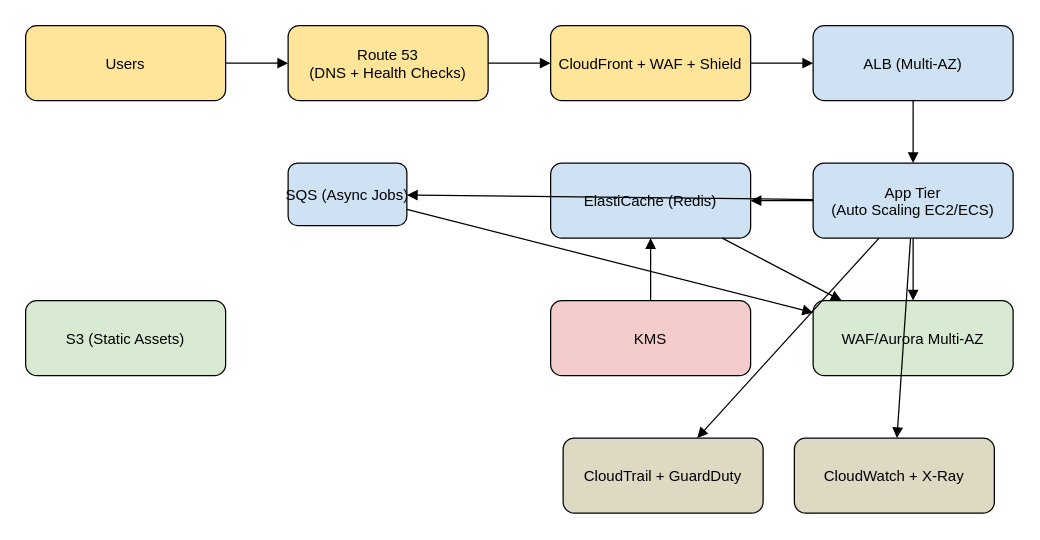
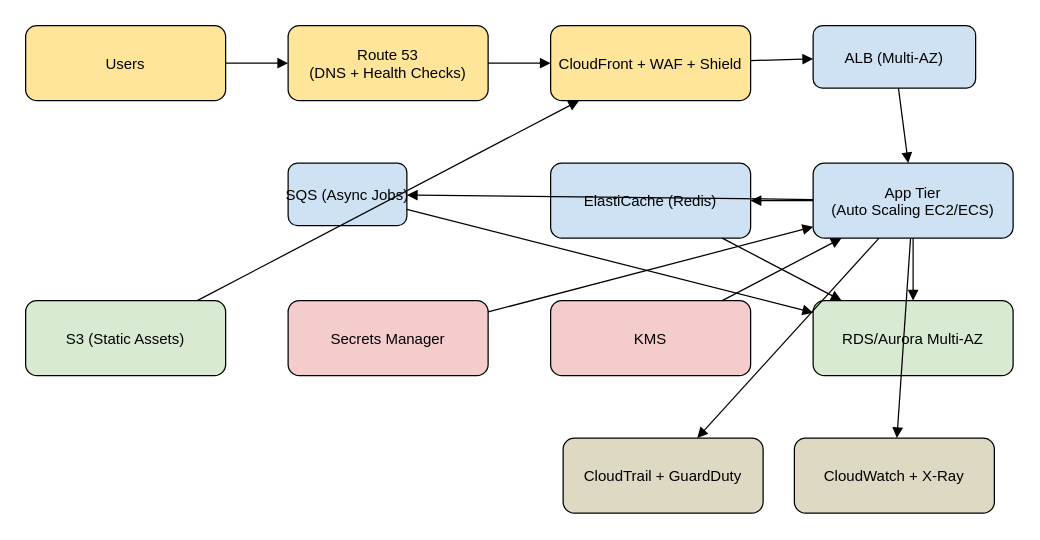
(913, 63) -> (894, 57)
none -> (384, 203)
(651, 274) -> (777, 272)
none -> (565, 292)
none -> (388, 338)
(913, 339) -> (913, 339)
